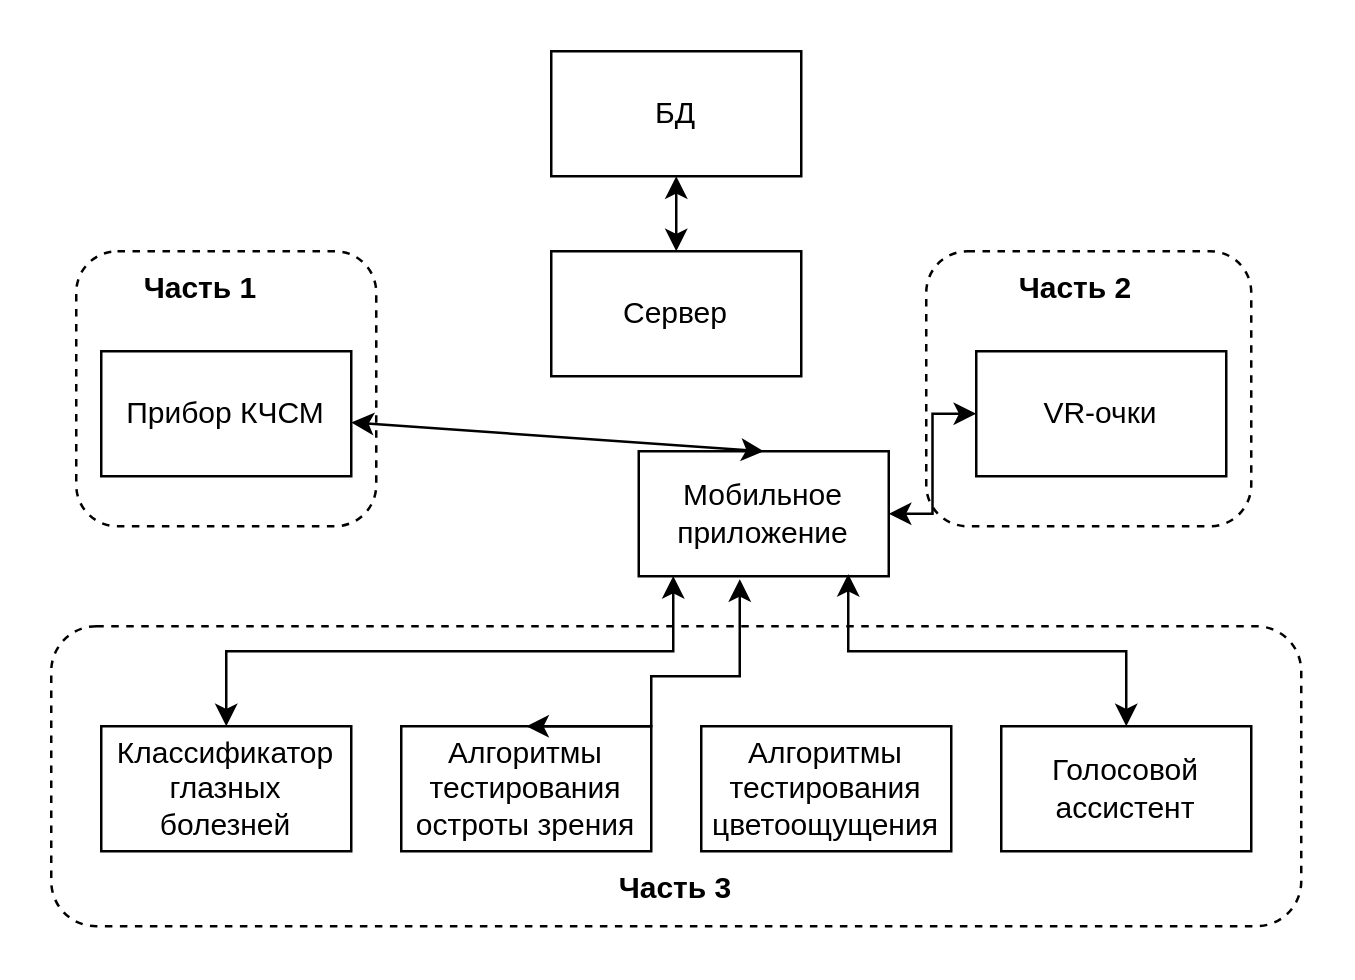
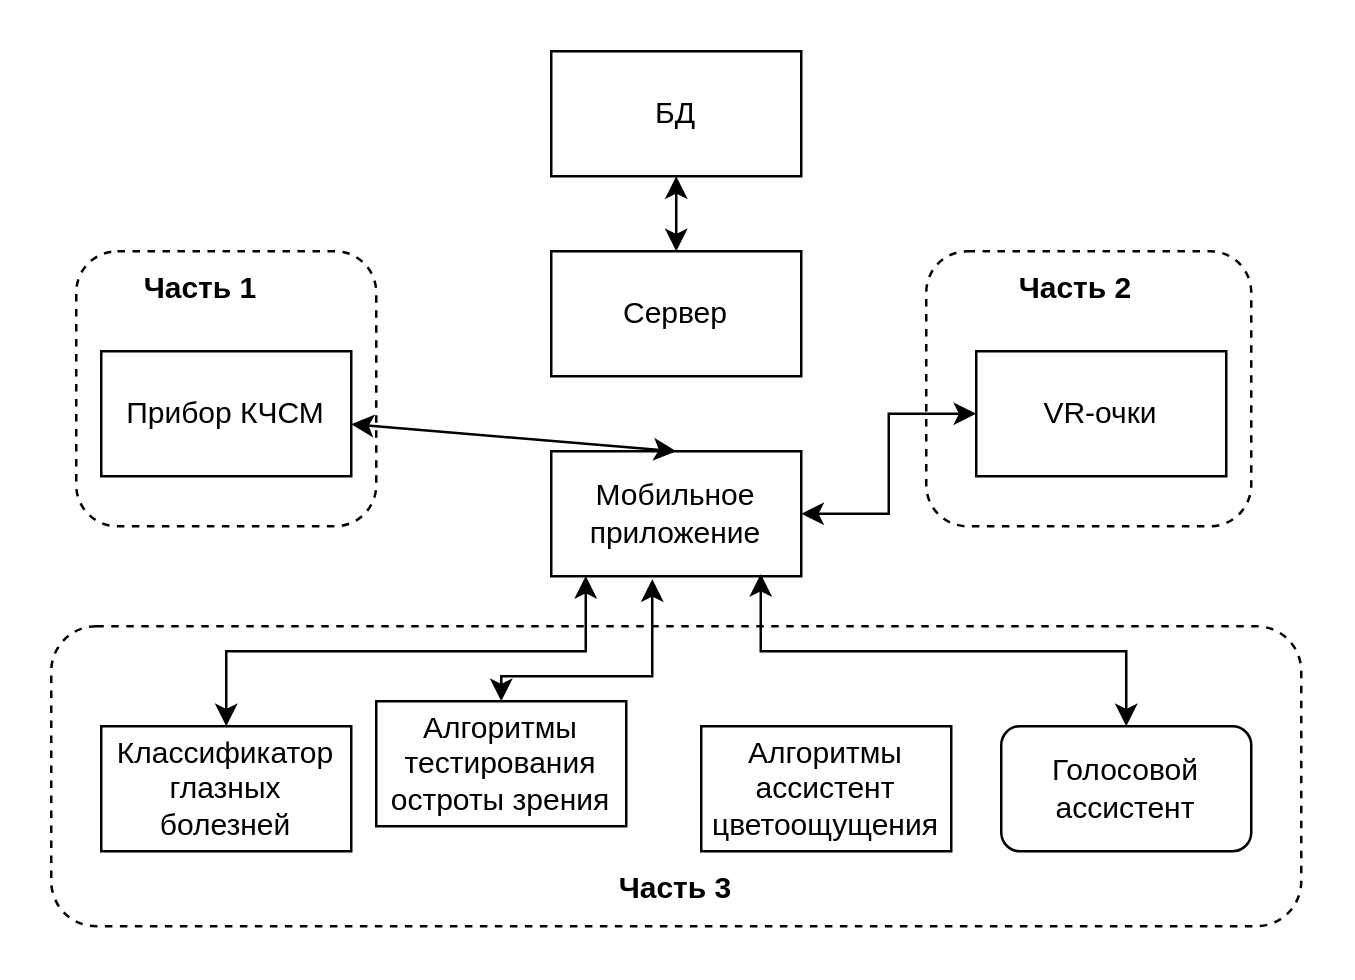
(764, 514) -> (676, 514)
(526, 789) -> (501, 764)
(826, 789) -> (826, 789)
(1126, 789) -> (1126, 789)
